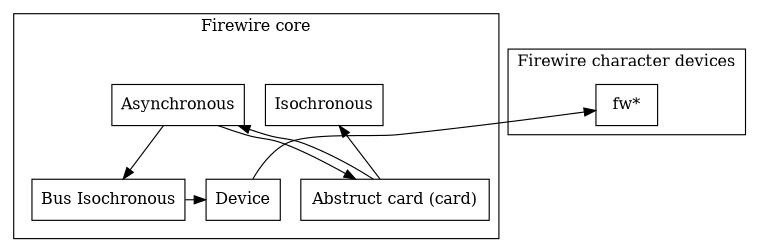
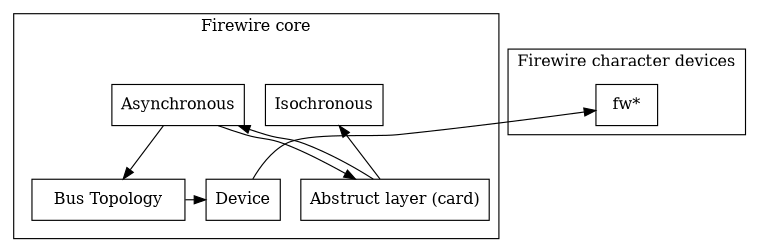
(108, 200) -> (108, 200)
(395, 200) -> (395, 200)
